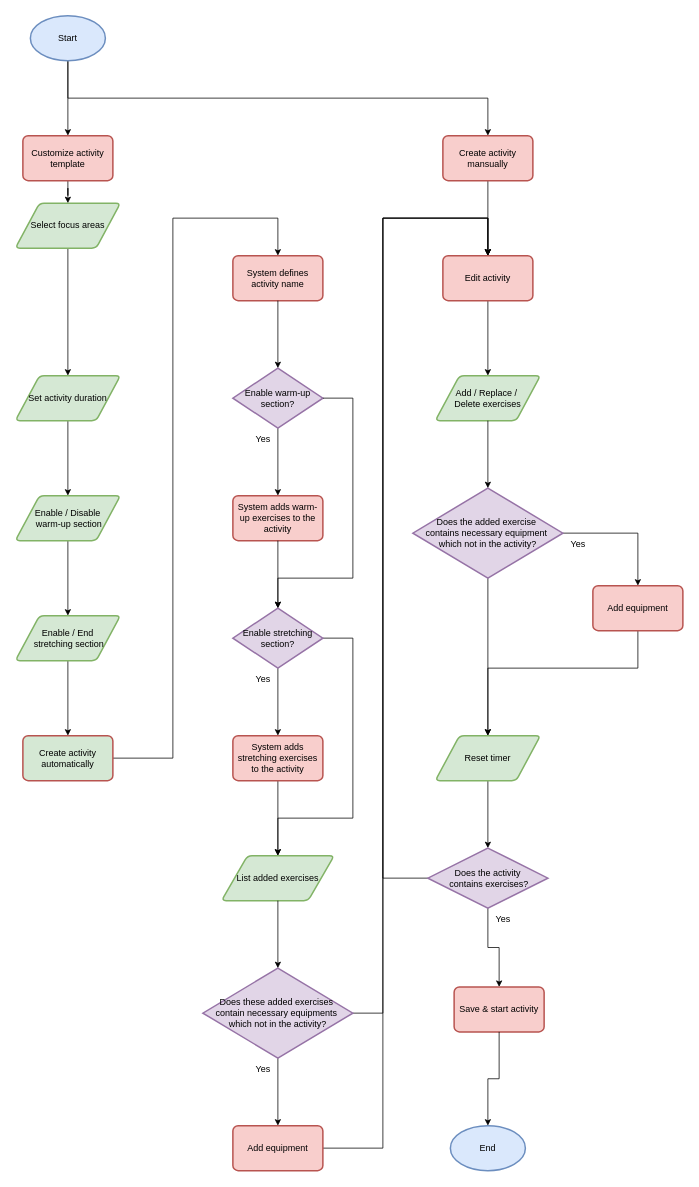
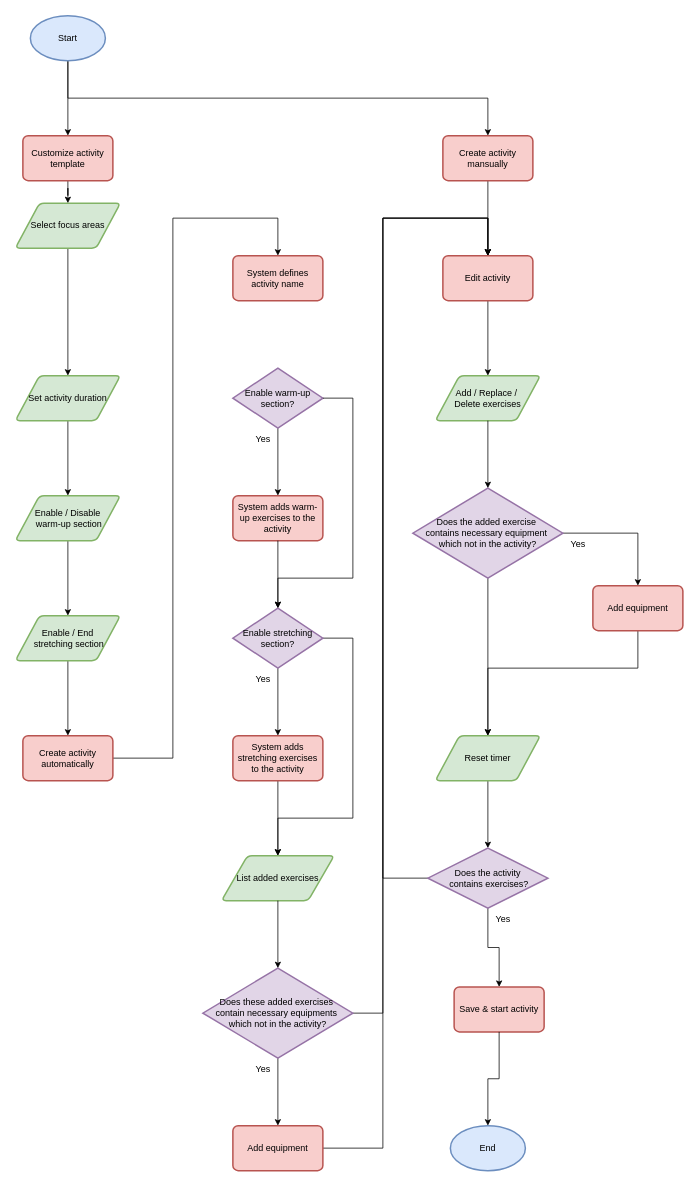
(278, 361) -> none
(68, 758) -> (68, 758)
